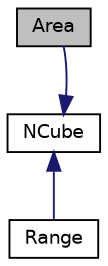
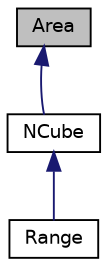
(66, 71) -> (41, 90)
